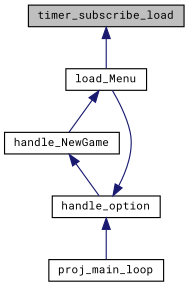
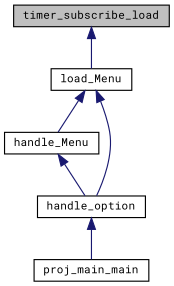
(131, 137) -> (110, 149)
(62, 143) -> (52, 143)
(106, 270) -> (91, 270)
